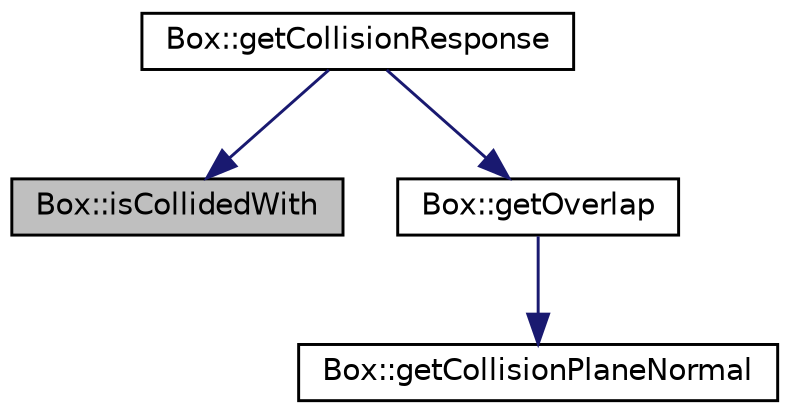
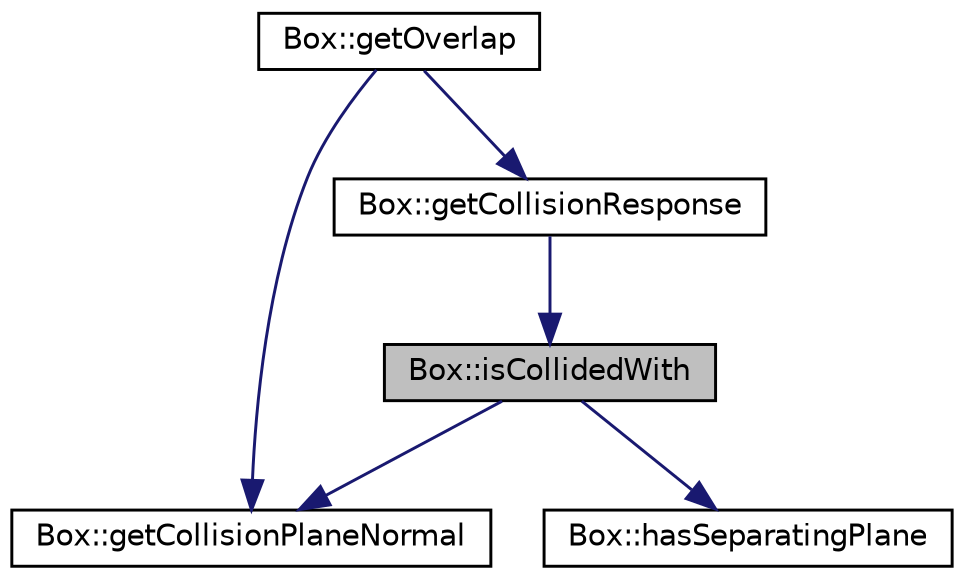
(436, 114) -> (465, 114)
none -> (414, 448)
none -> (748, 538)
